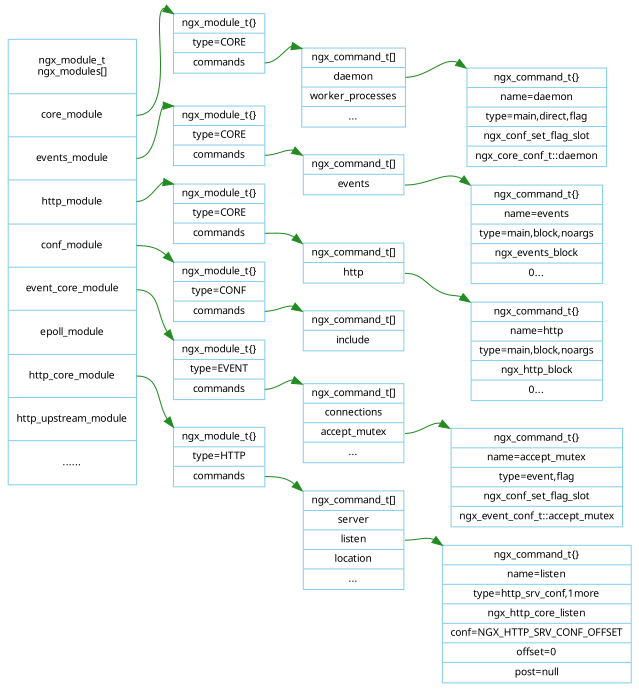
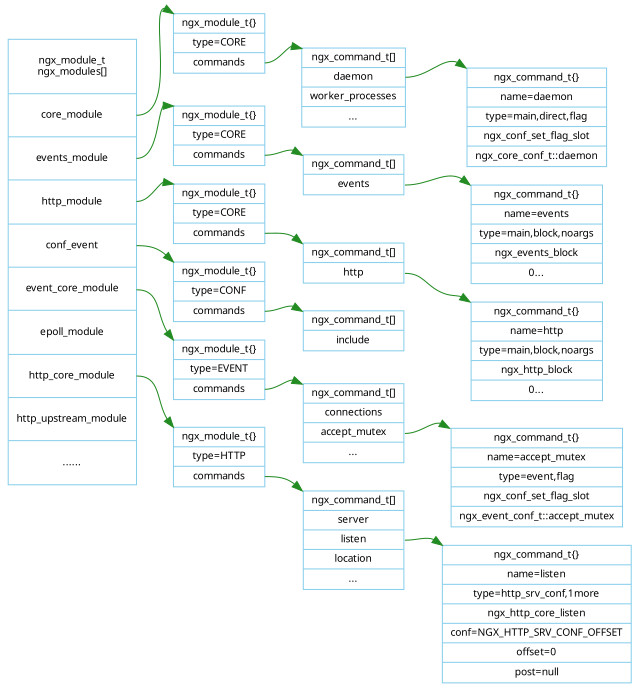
(72, 245) -> (72, 245)
